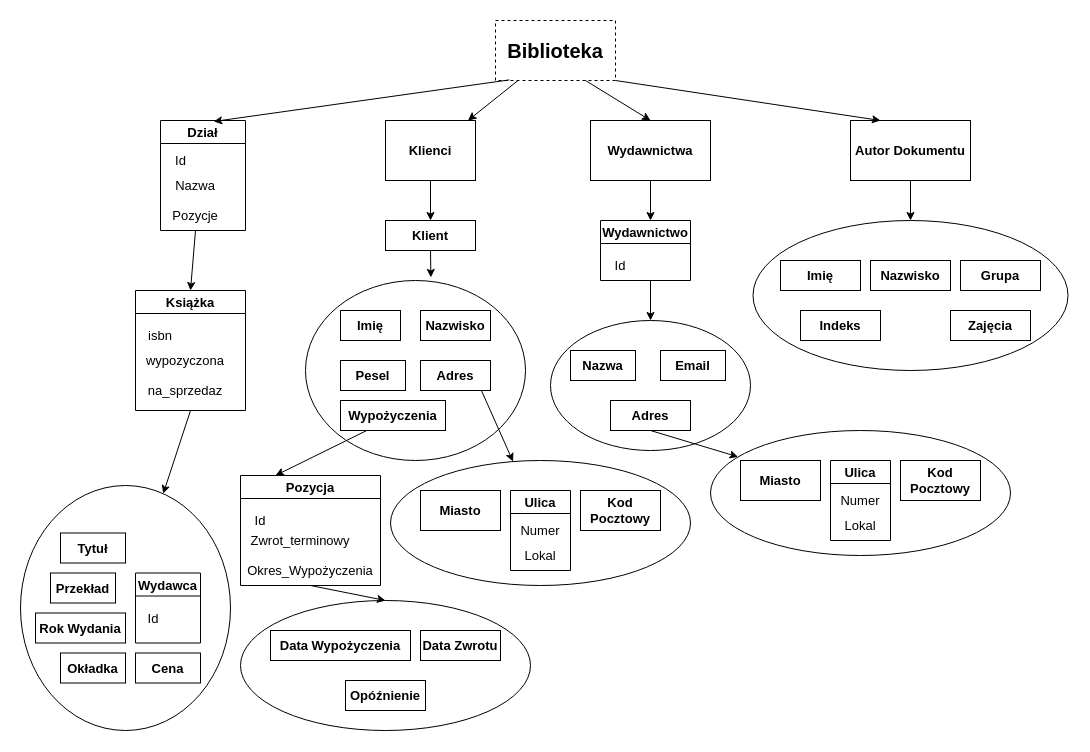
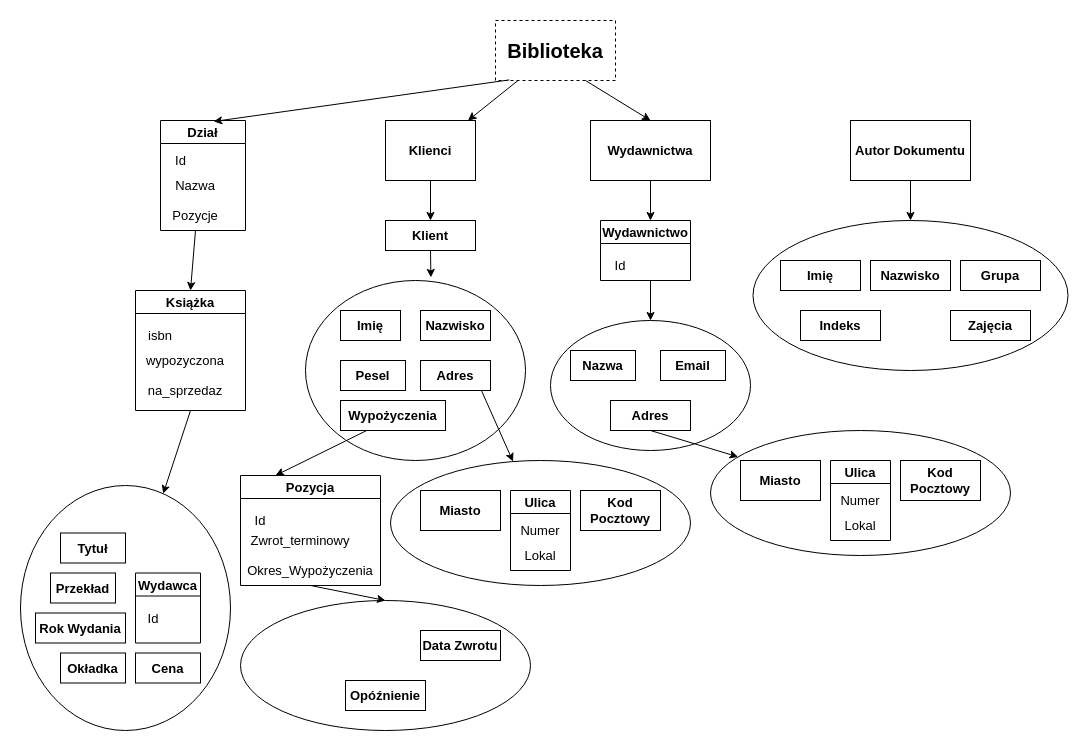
(744, 100) -> none
(341, 646) -> none
